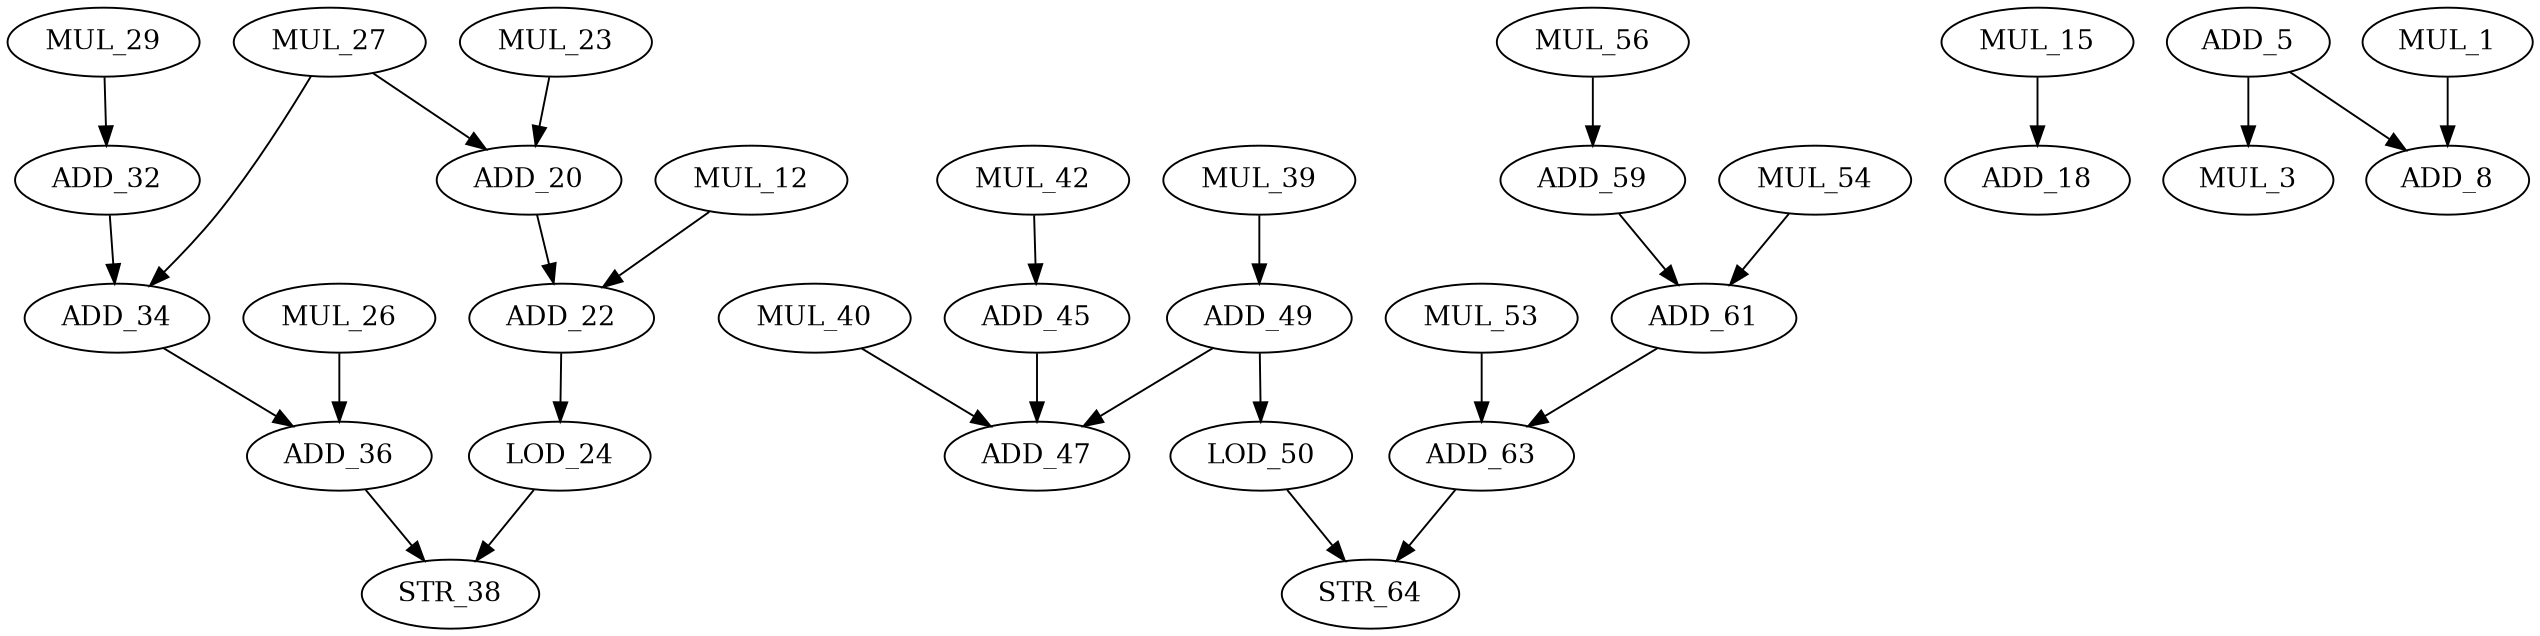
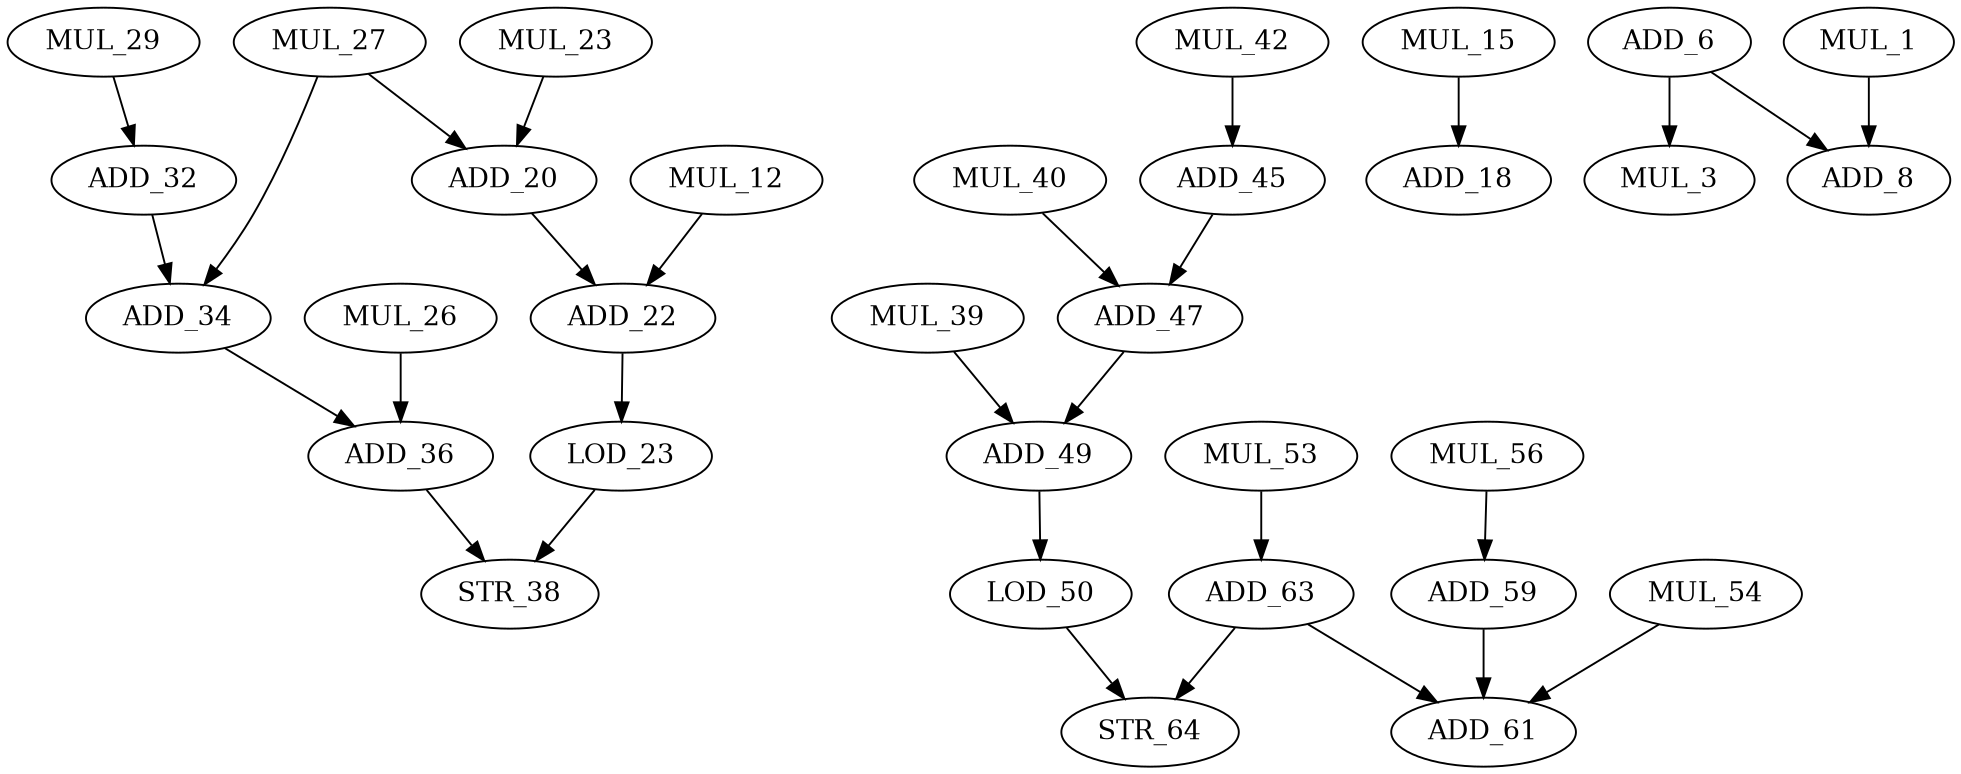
(2248, 42) -> (1670, 42)
(1157, 382) -> (1101, 380)
(1601, 382) -> (1364, 658)
(560, 456) -> (621, 456)
